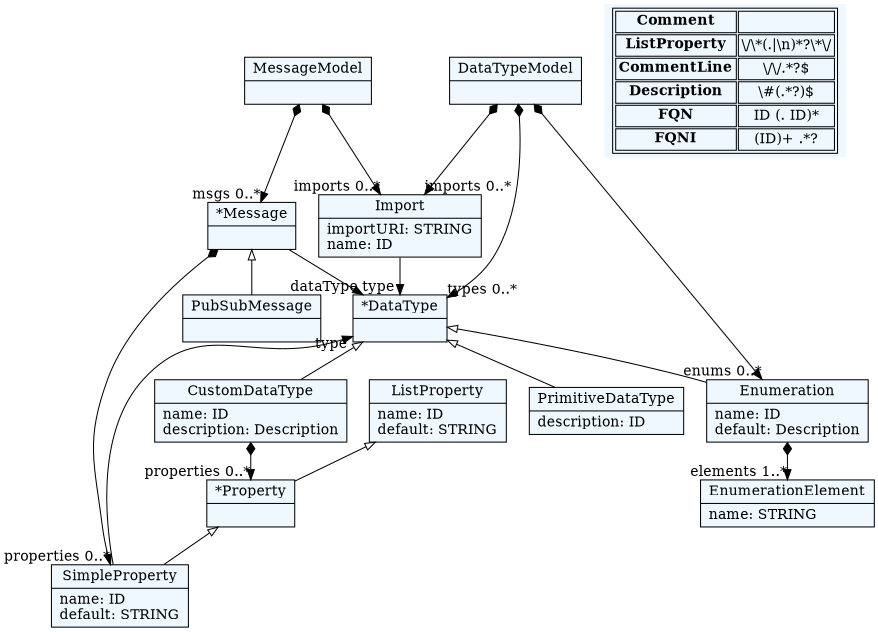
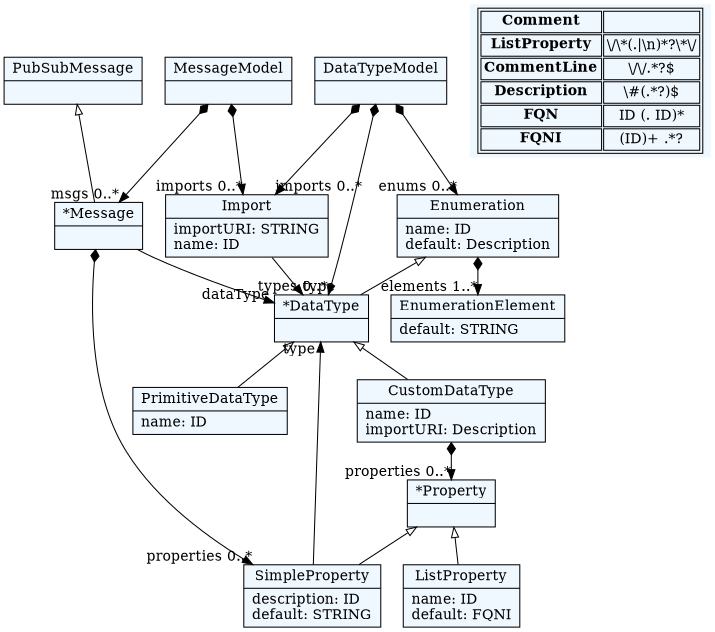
(252, 277) -> (87, 158)
(583, 353) -> (389, 279)
(592, 422) -> (174, 422)
(251, 430) -> (451, 430)
(438, 430) -> (462, 615)
(330, 464) -> (457, 551)
(763, 515) -> (459, 330)
(93, 600) -> (306, 600)
